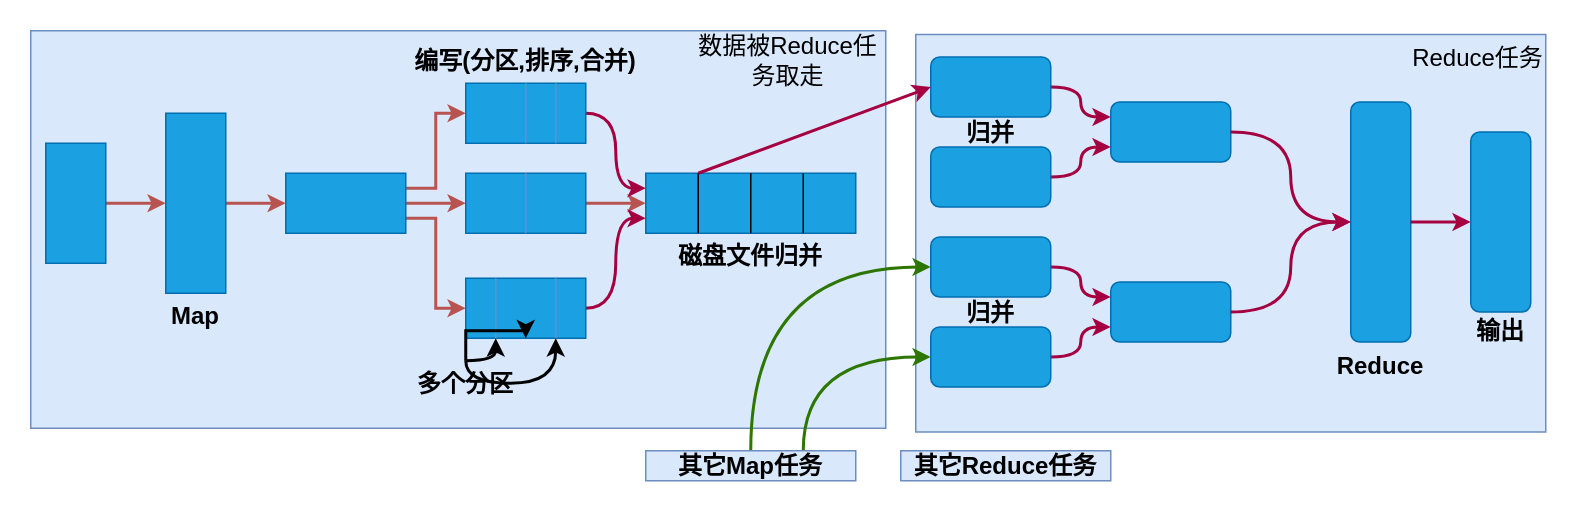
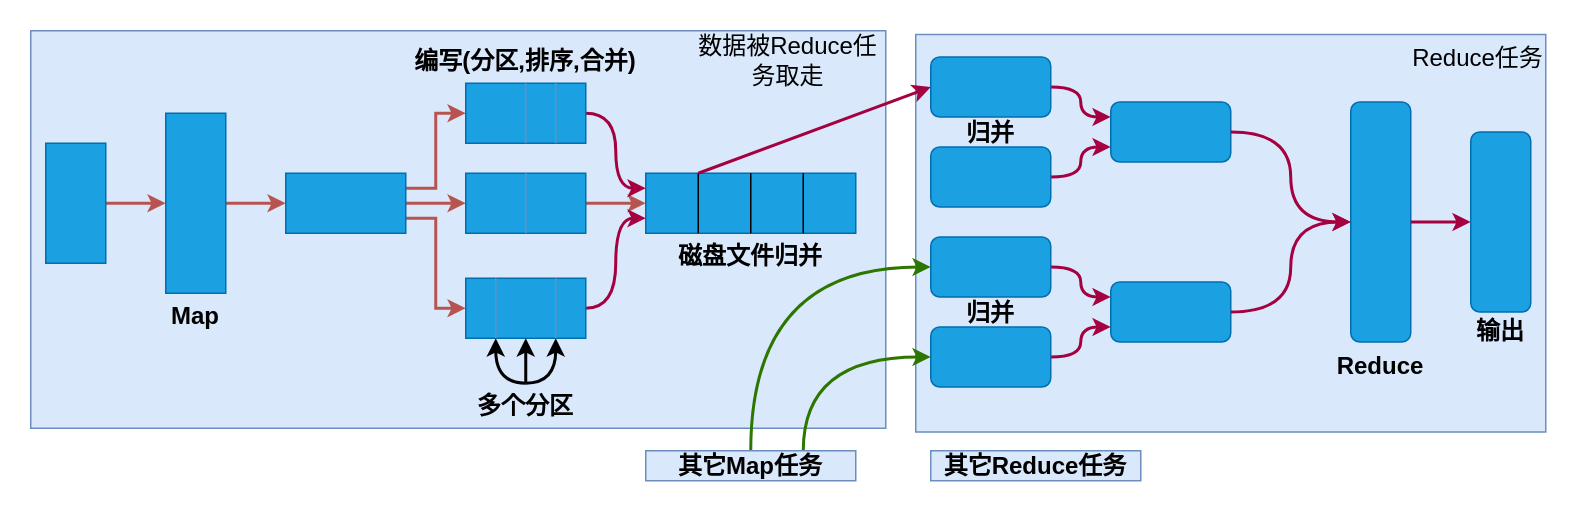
(466, 383) -> (526, 406)
(1006, 466) -> (1036, 466)
